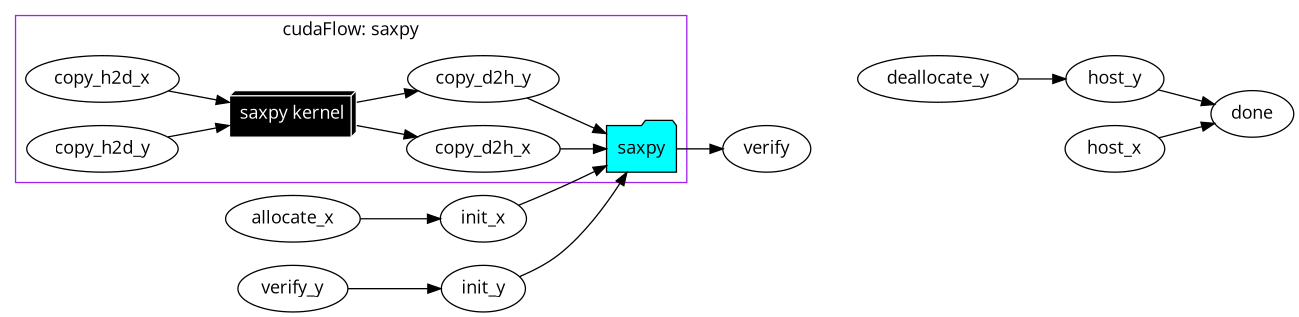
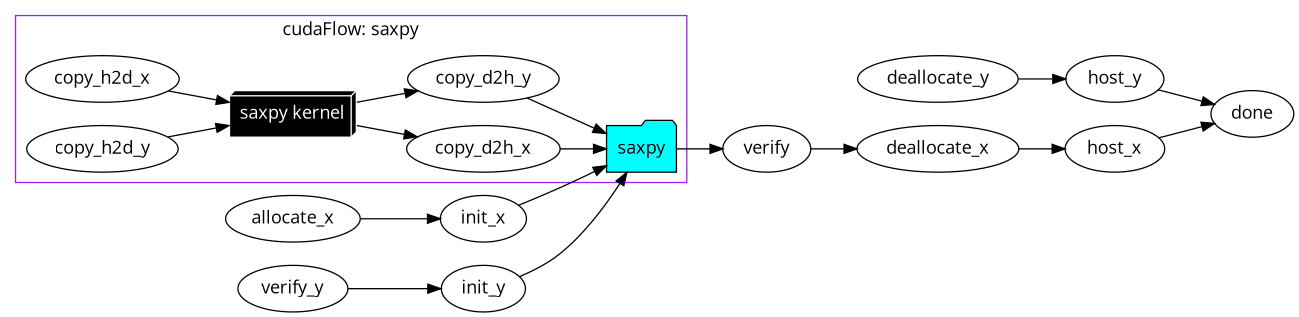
none -> (938, 149)
